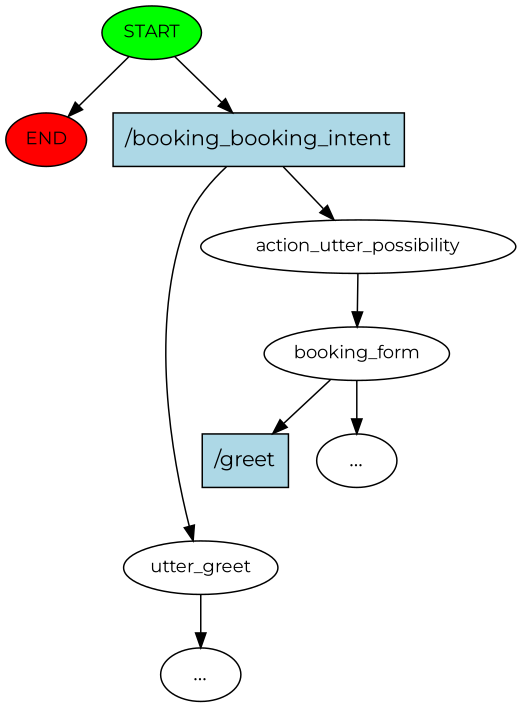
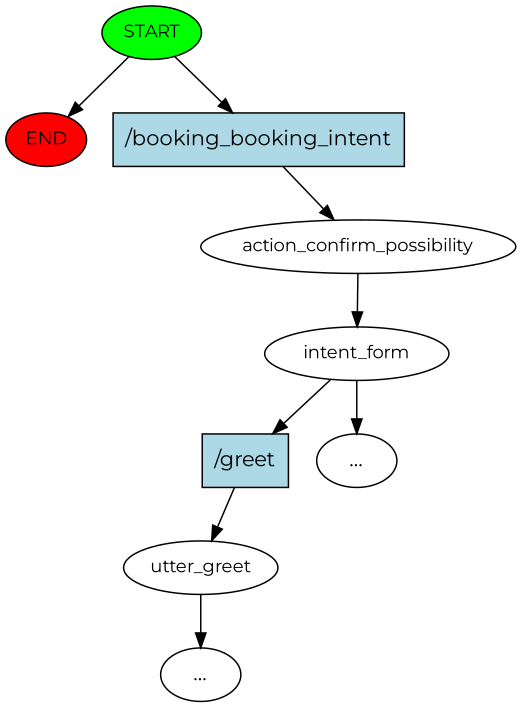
(358, 247) -> (358, 247)
(166, 340) -> (226, 507)
(357, 354) -> (357, 354)
